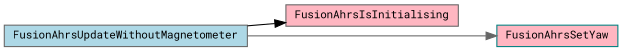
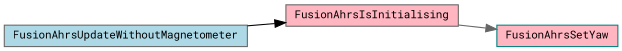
(367, 36) -> (472, 27)
